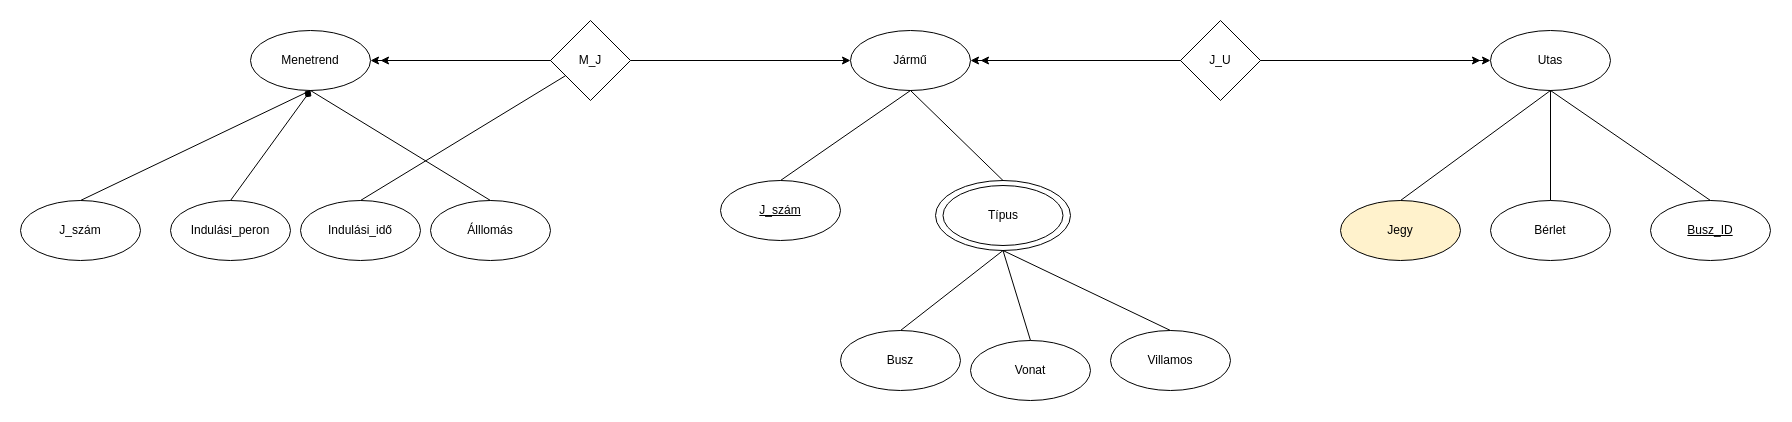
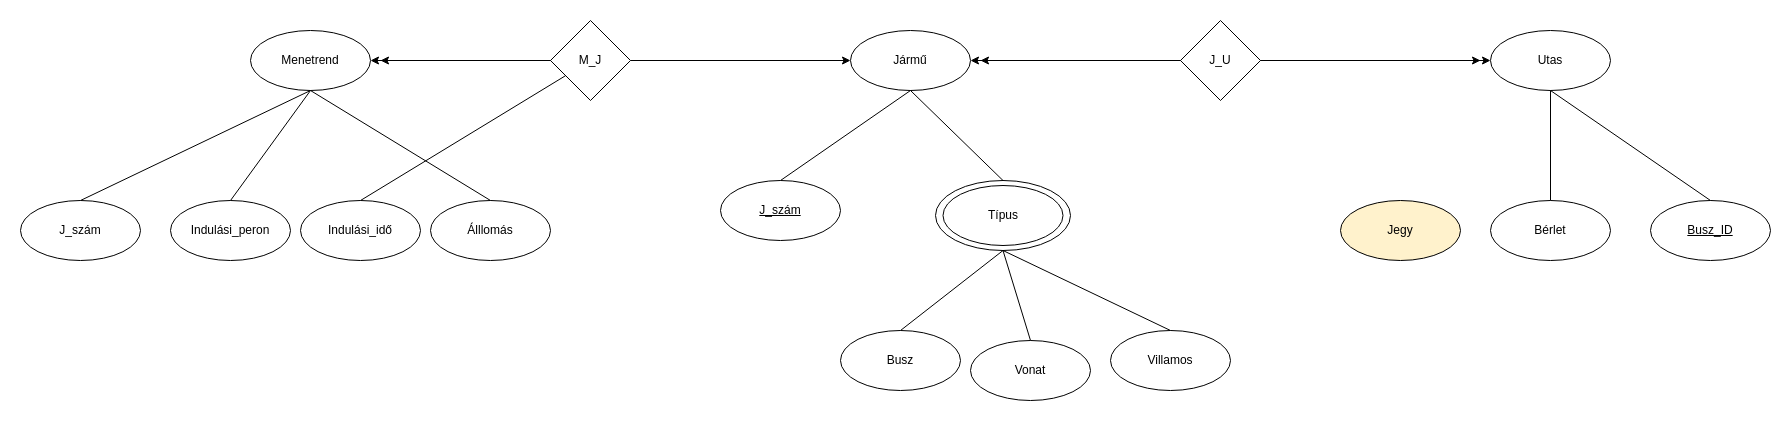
(305, 98) -> (307, 95)
(1474, 147) -> none
